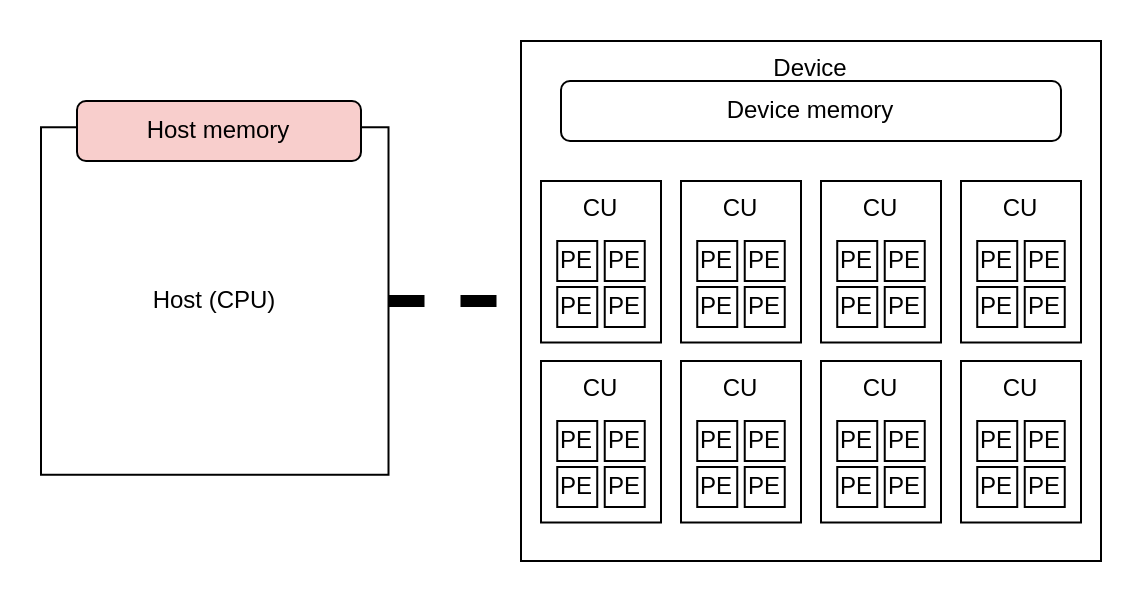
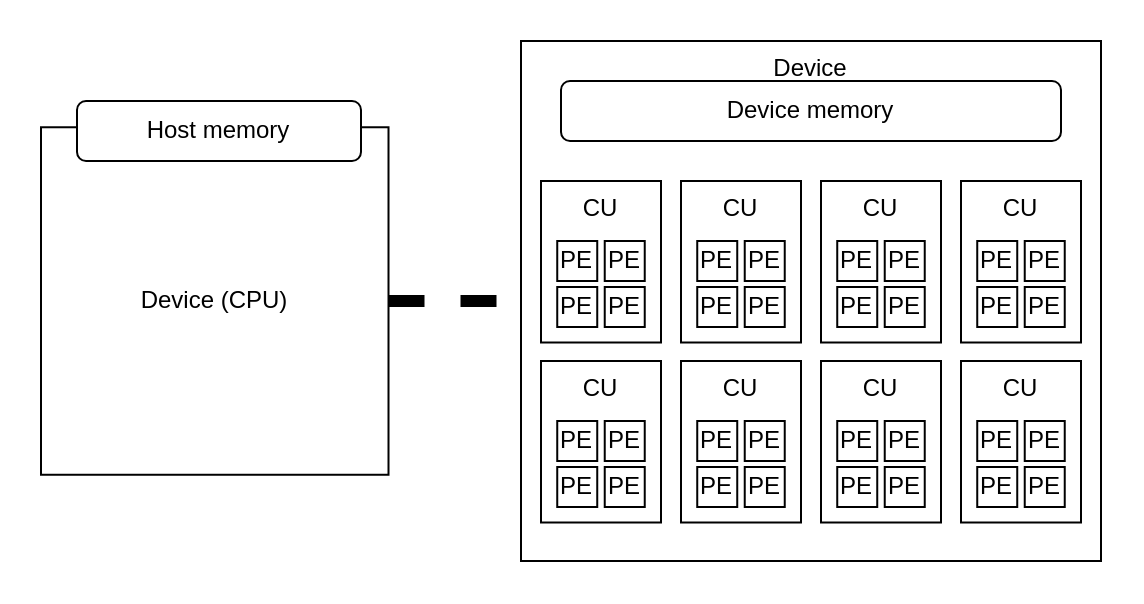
(219, 131) -> (219, 131)
(215, 301) -> (215, 301)
